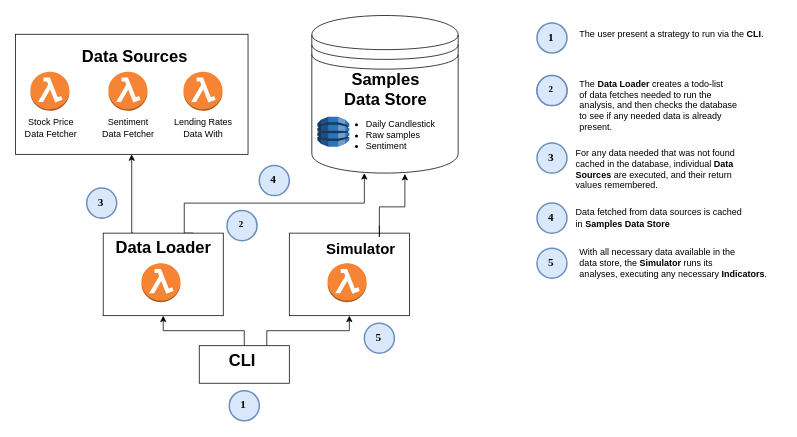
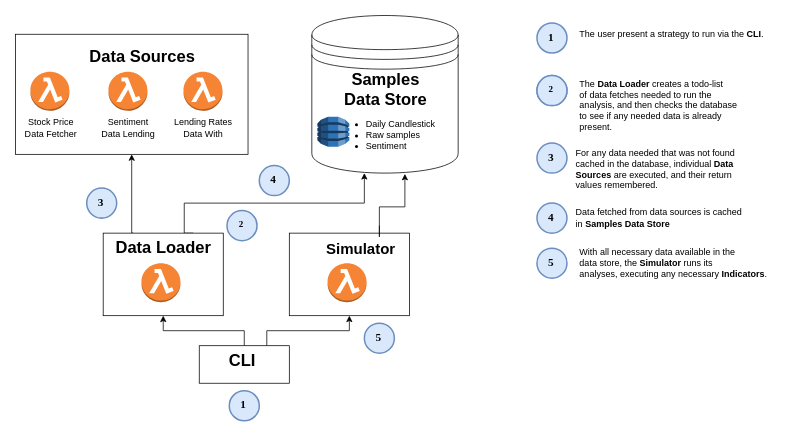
(139, 53) -> (146, 53)
(128, 128) -> (128, 128)
